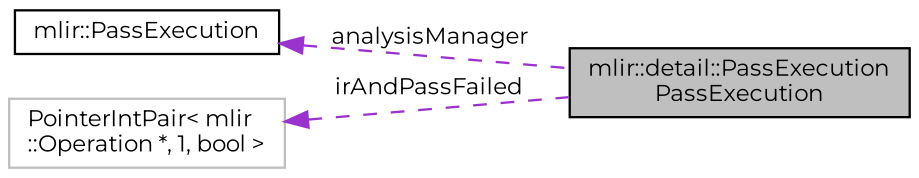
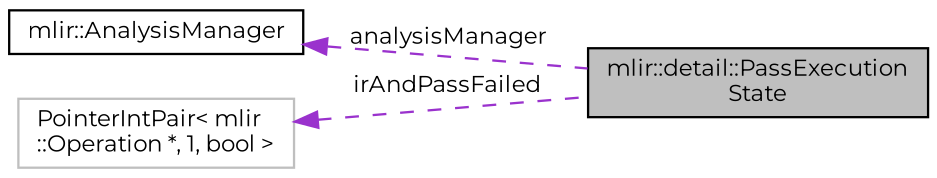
(147, 32) -> (156, 32)
(740, 83) -> (758, 83)
